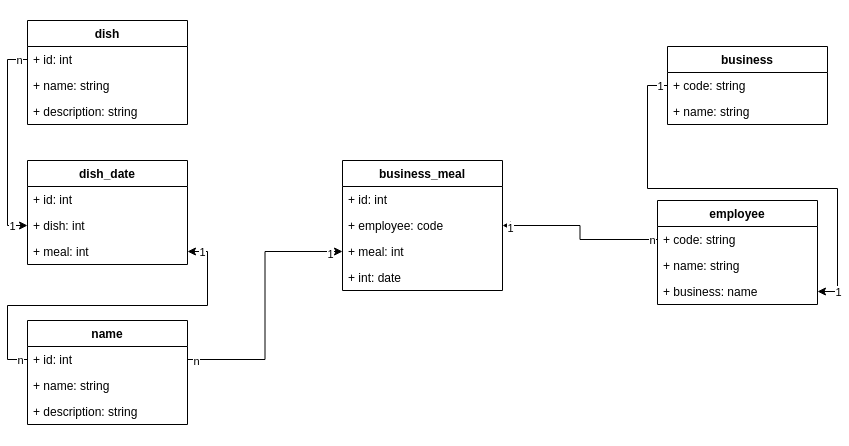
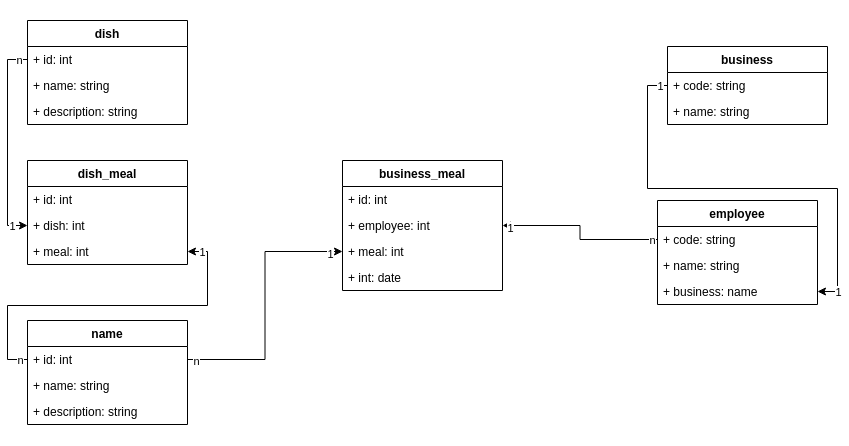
(107, 174) -> (107, 174)
(396, 226) -> (391, 226)
